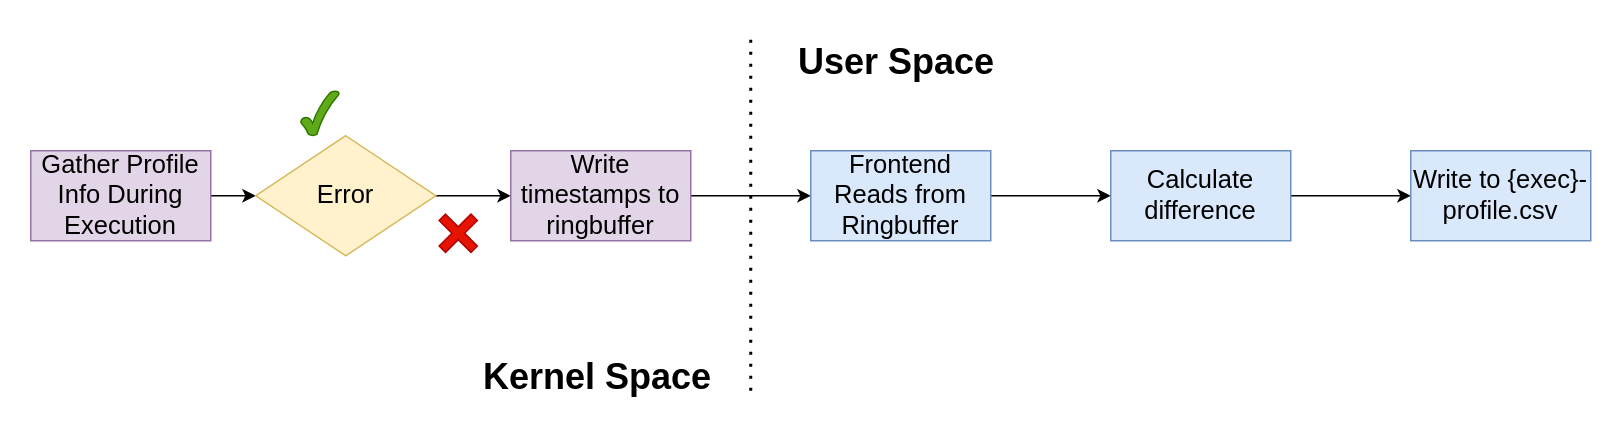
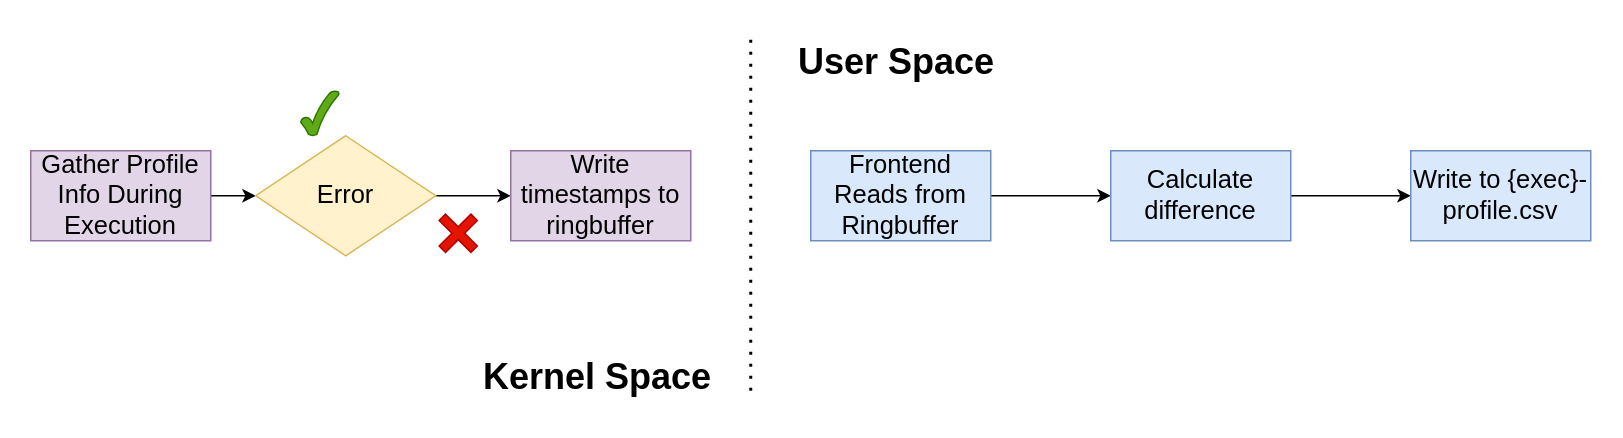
(746, 196) -> none
